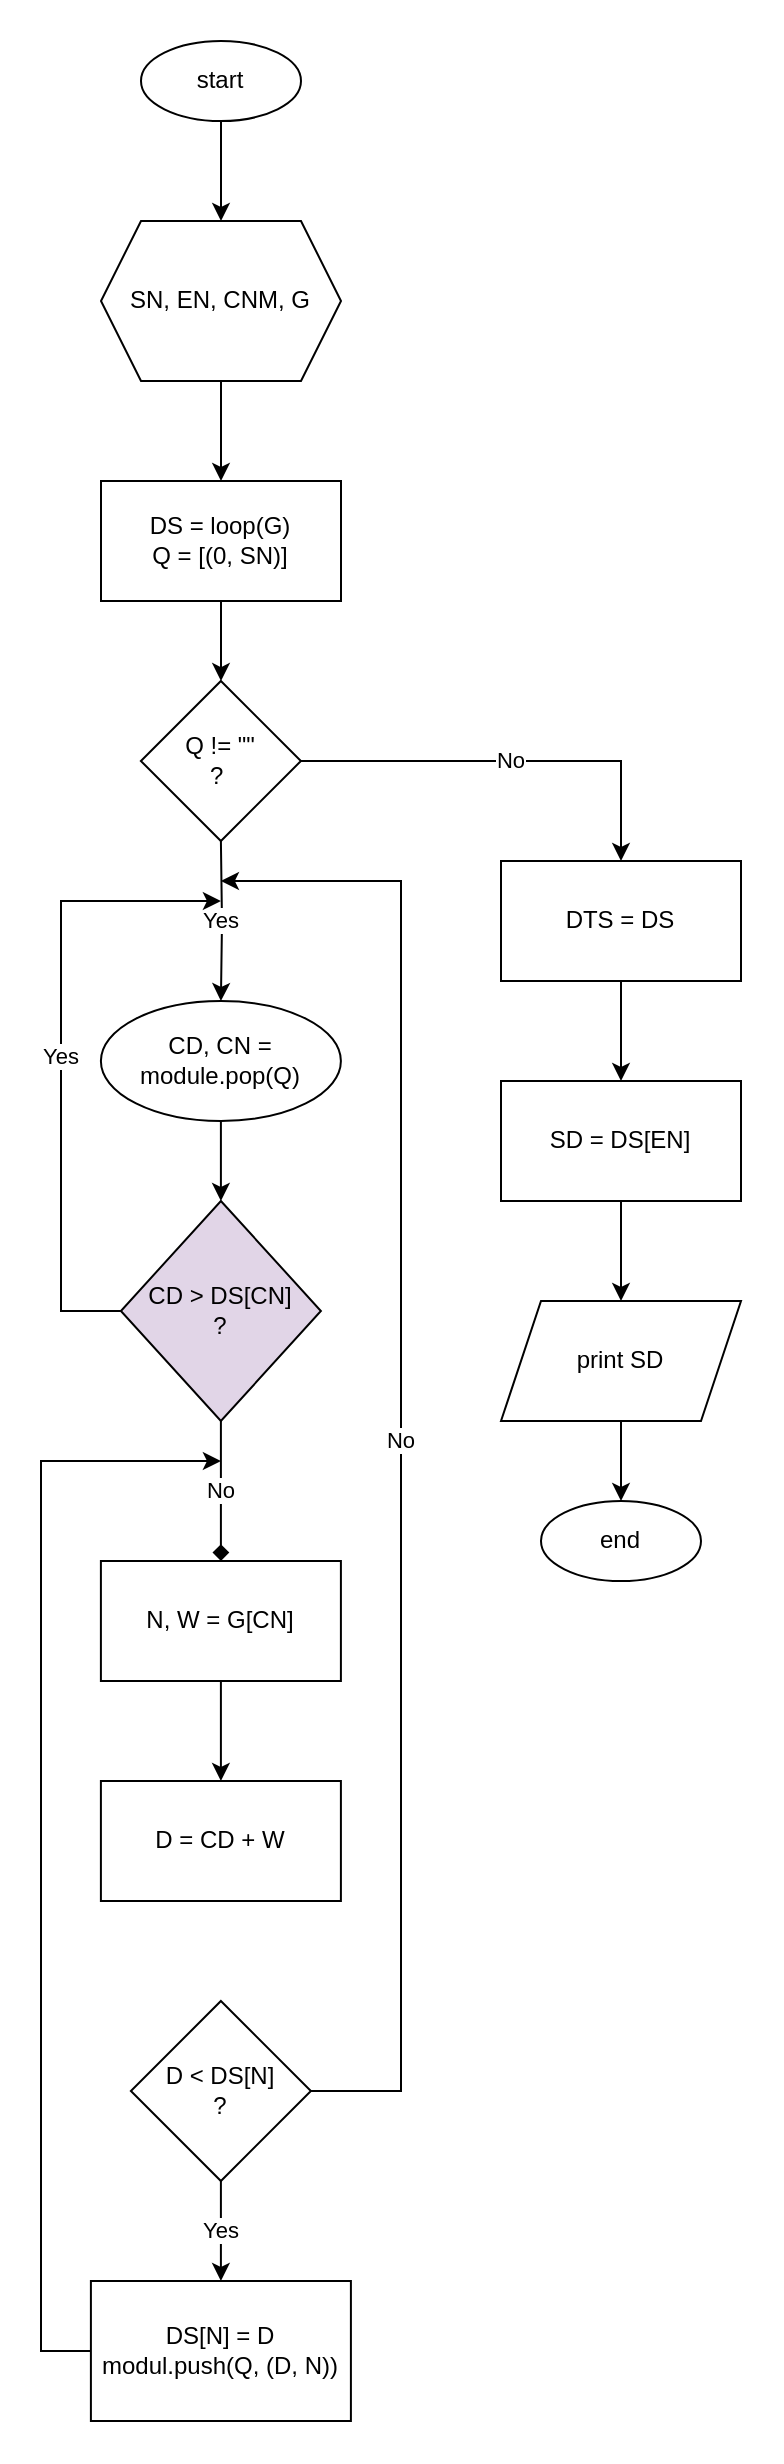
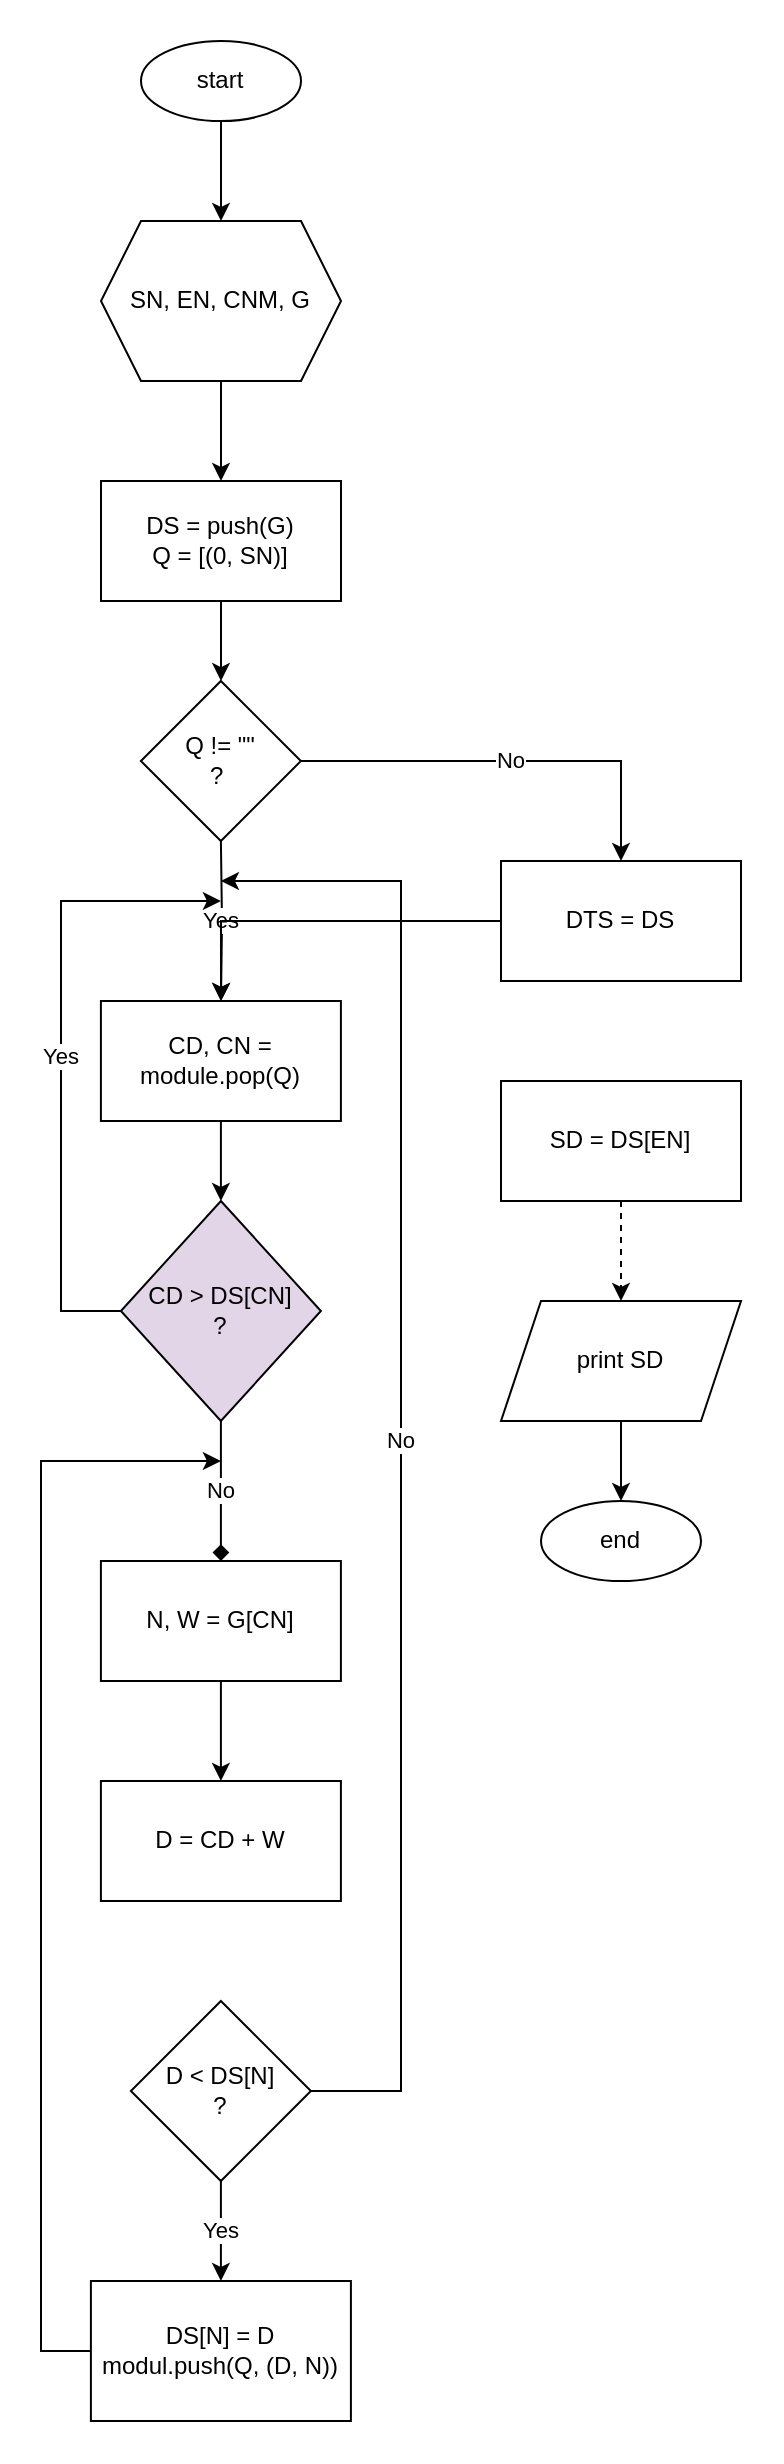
(221, 541) -> (221, 541)
(621, 1024) -> (364, 921)
(221, 1061) -> (221, 1061)
(621, 1245) -> (621, 1245)
